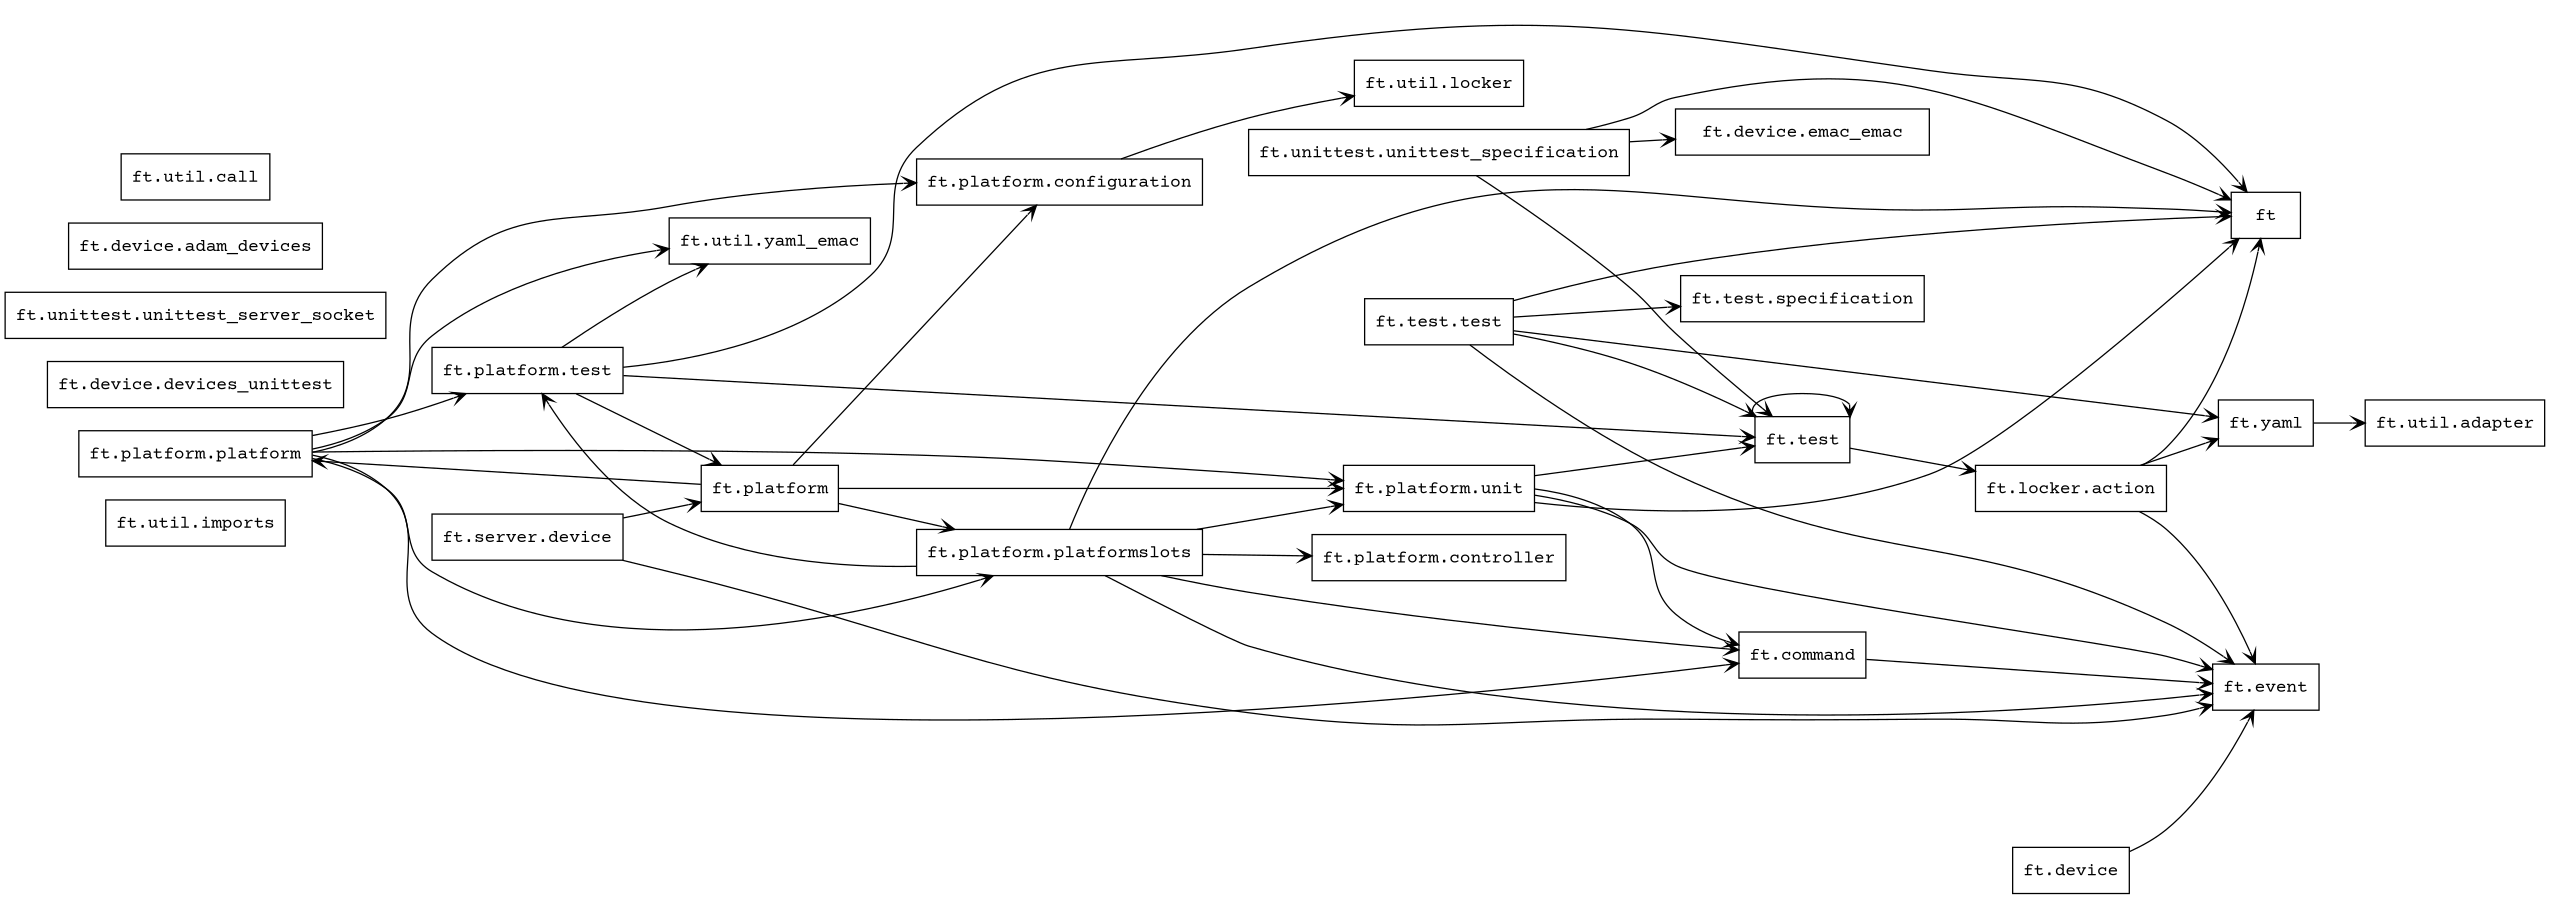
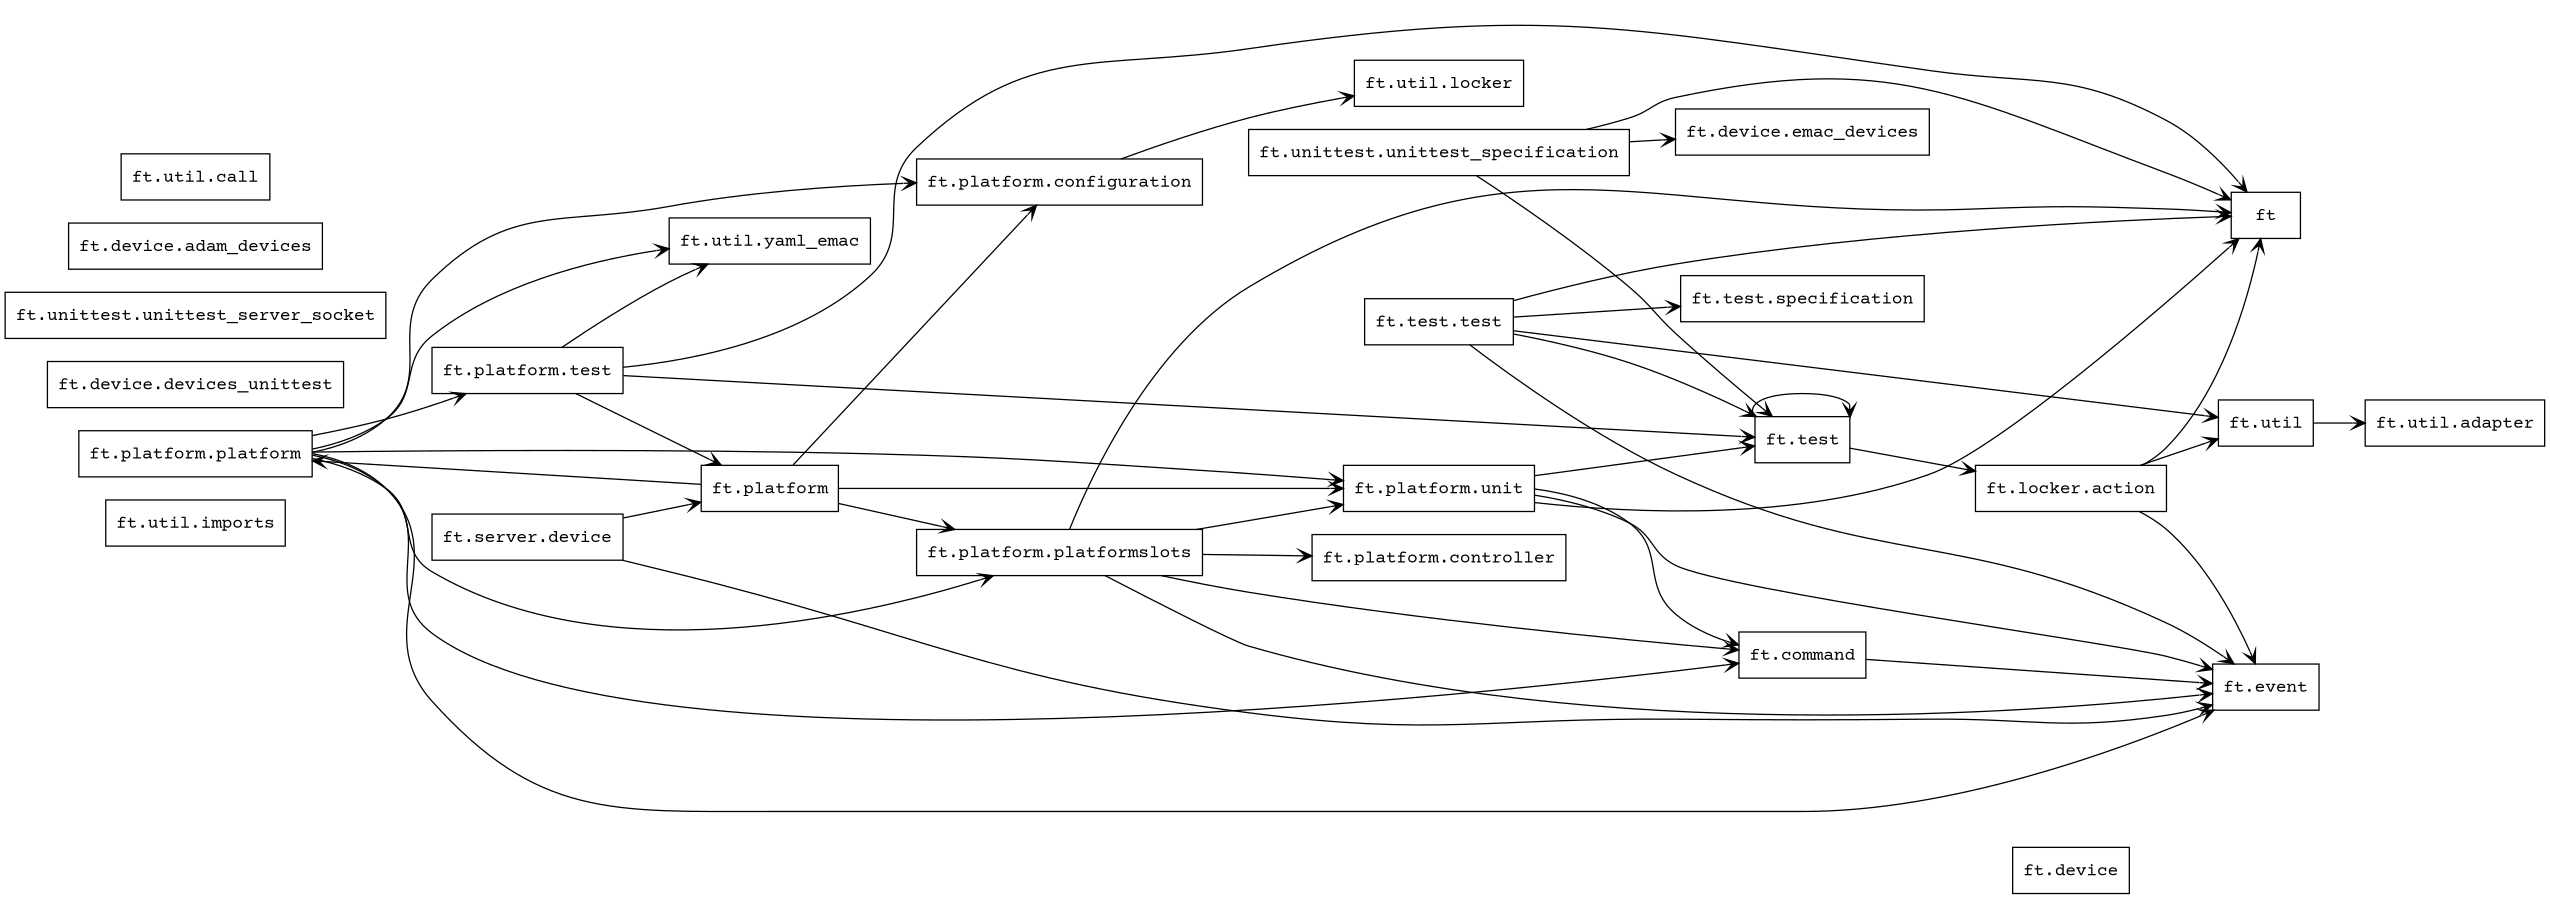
(1802, 132) -> (1802, 132)
(2266, 423) -> (2266, 423)
(707, 538) -> none
(2199, 797) -> (1152, 811)
